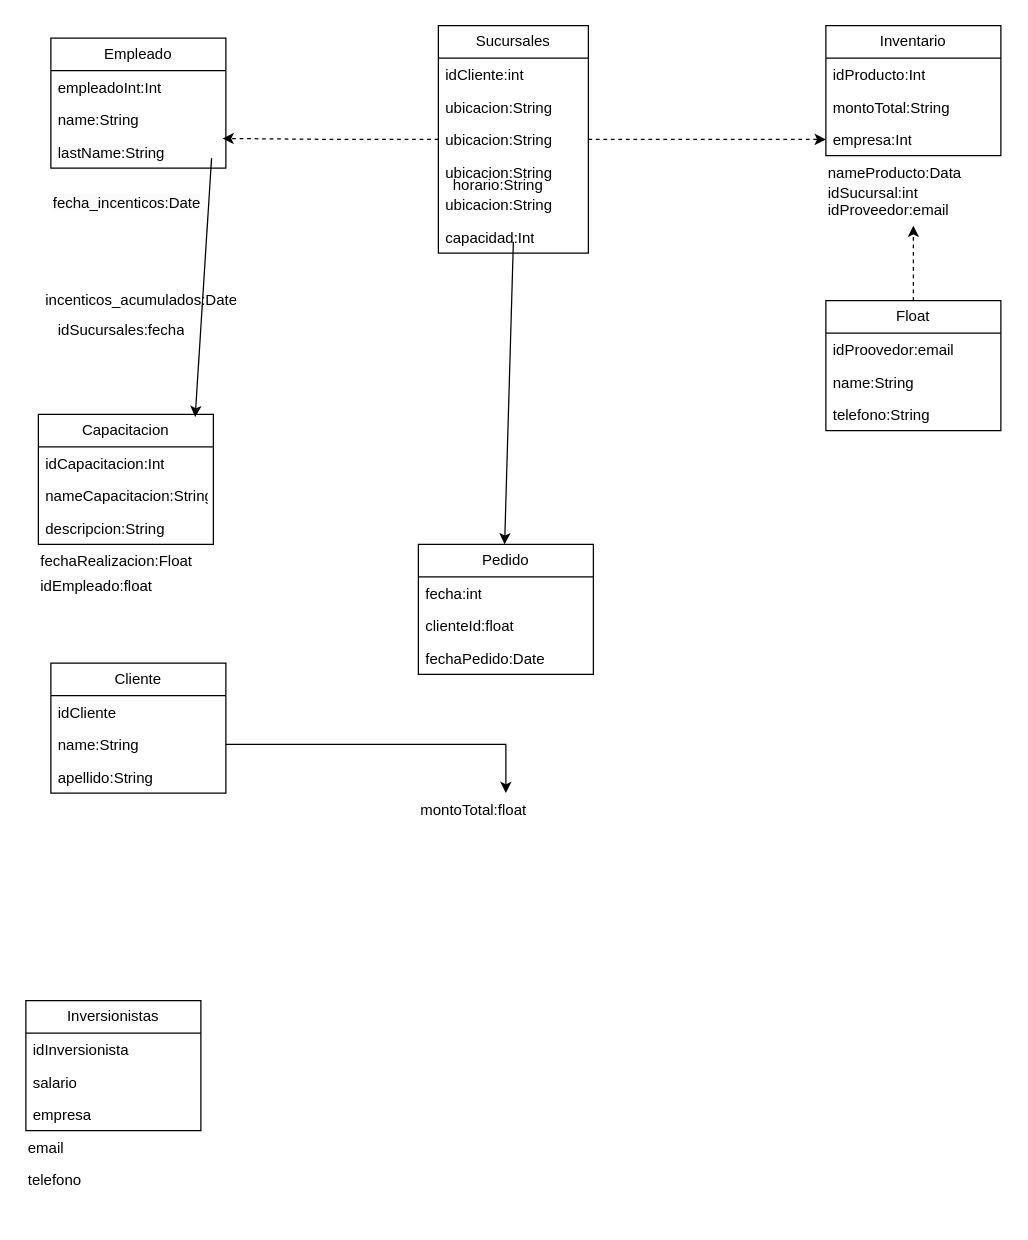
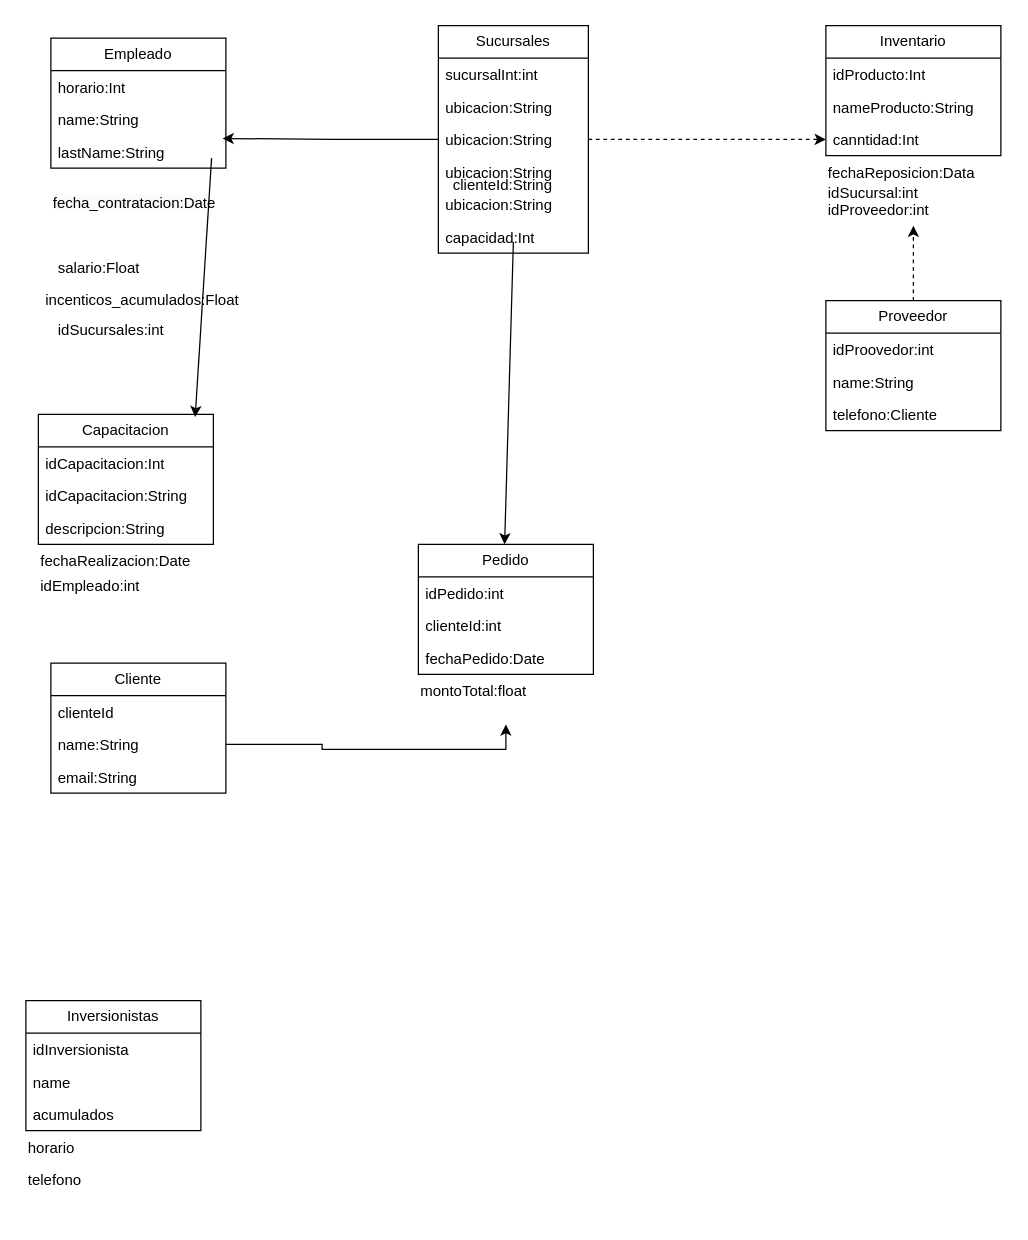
(490, 76) -> (503, 76)
(117, 88) -> (100, 88)
(899, 108) -> (909, 108)
(334, 139) -> (334, 139)
(877, 141) -> (884, 141)
(898, 173) -> (906, 173)
(135, 186) -> (139, 195)
(506, 186) -> (513, 186)
(892, 202) -> (885, 202)
none -> (138, 267)
(147, 301) -> (149, 301)
(913, 317) -> (913, 317)
(128, 331) -> (118, 331)
(897, 351) -> (890, 351)
(890, 416) -> (893, 416)
(127, 506) -> (124, 497)
(123, 562) -> (121, 562)
(100, 587) -> (92, 587)
(460, 595) -> (468, 595)
(481, 627) -> (472, 627)
(90, 713) -> (92, 713)
(111, 778) -> (101, 778)
(506, 818) -> (506, 699)
(59, 1083) -> (50, 1083)
(63, 1116) -> (73, 1116)
(45, 1148) -> (56, 1148)
